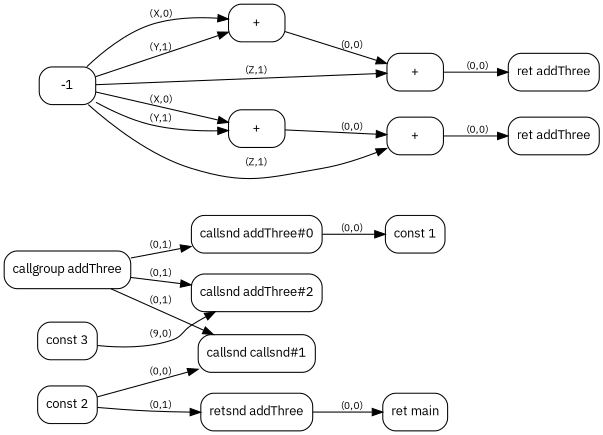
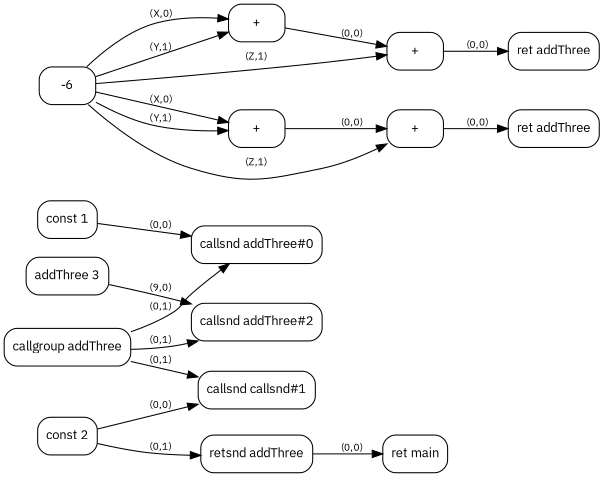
(67, 86) -> (67, 86)
(348, 234) -> (139, 229)
(67, 341) -> (67, 276)
